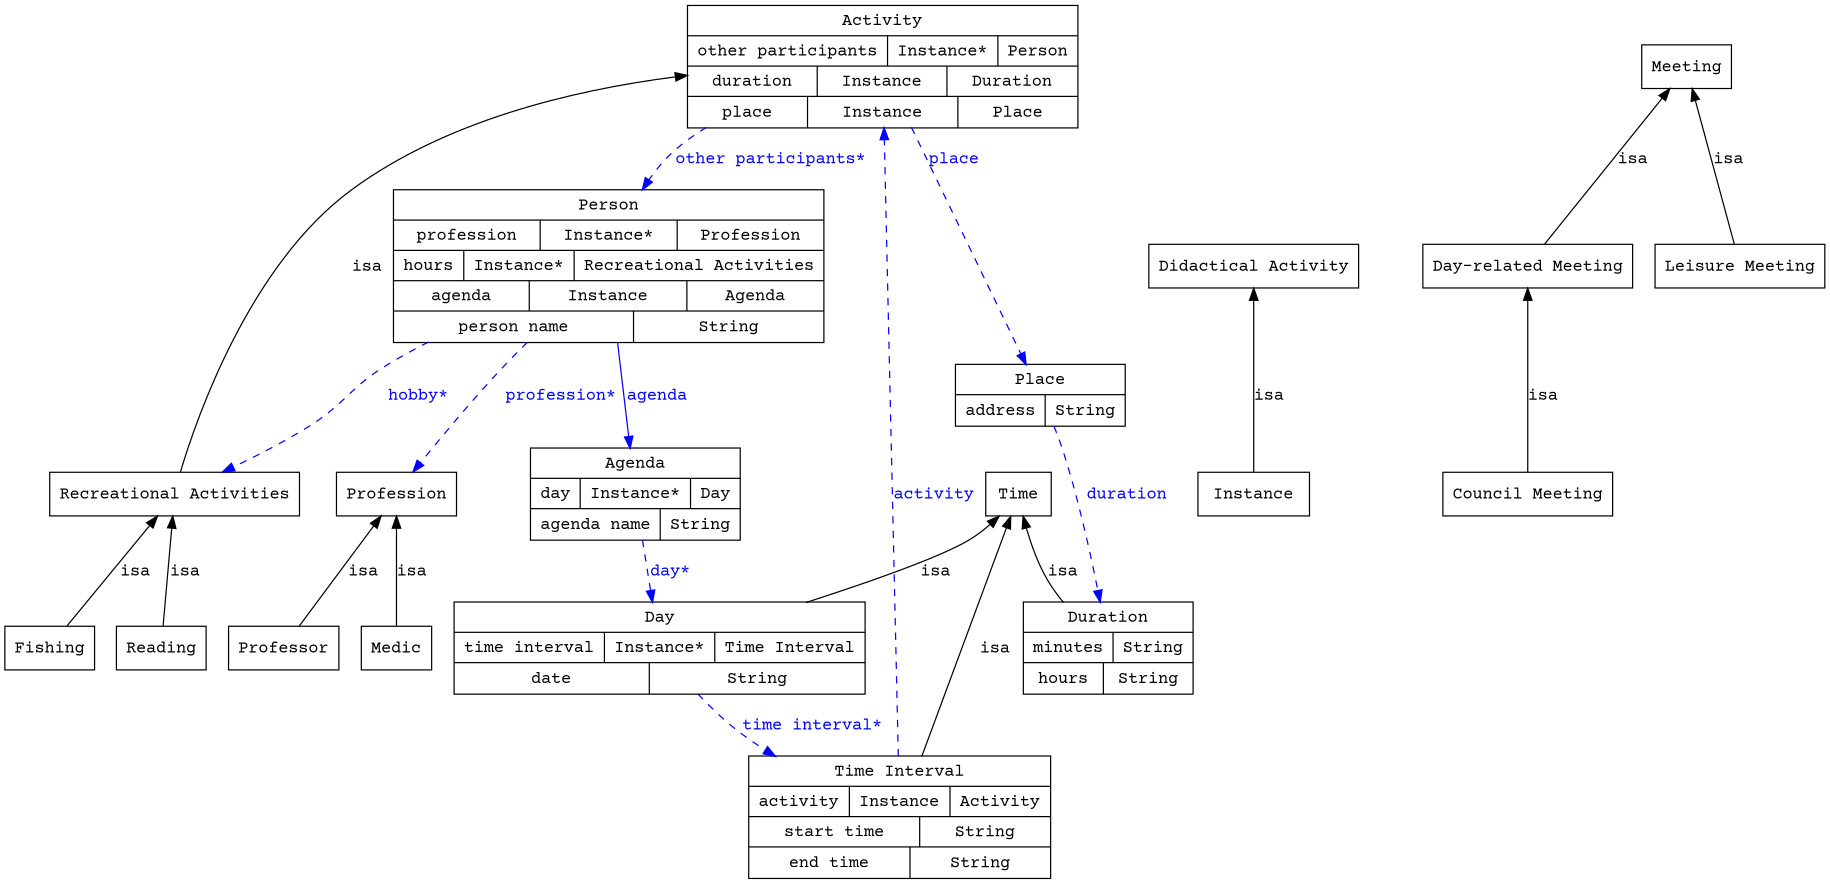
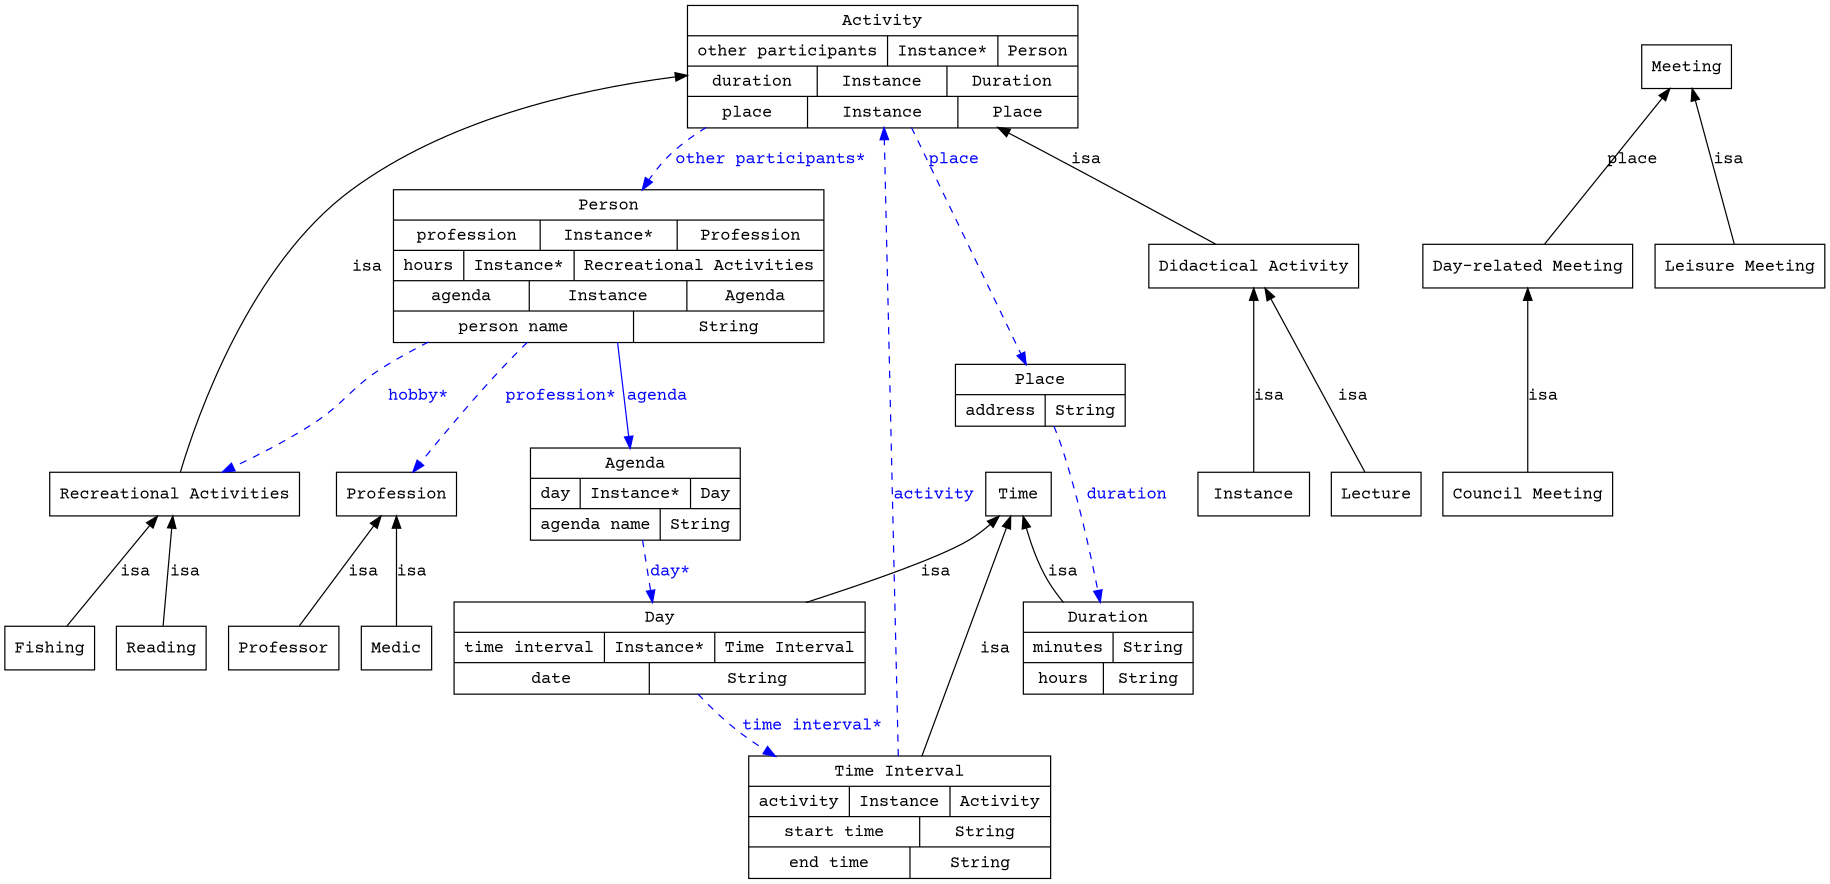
(1633, 159) -> (1633, 159)
none -> (1112, 188)
none -> (1376, 494)
